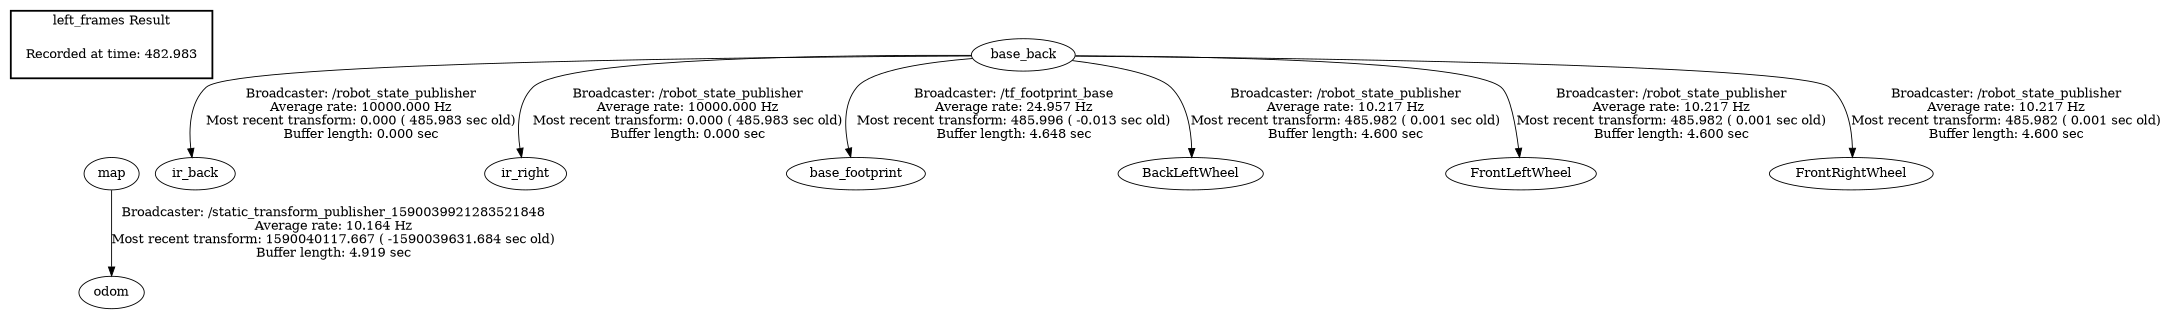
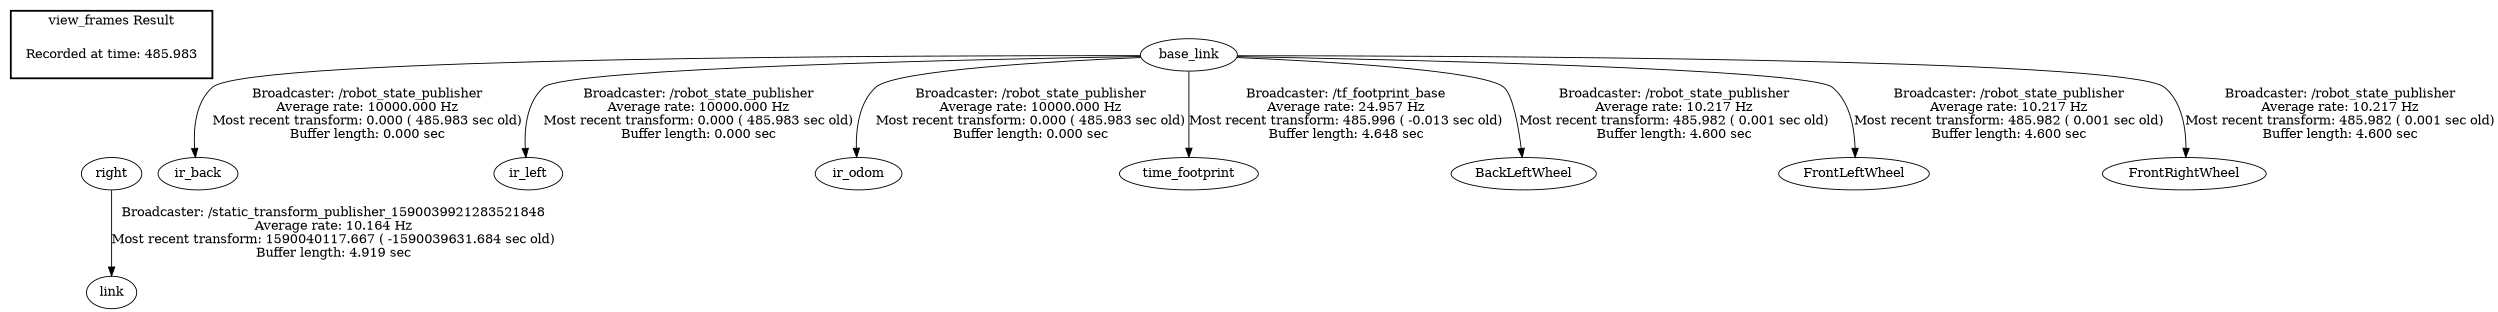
(112, 21) -> (112, 21)
(112, 55) -> (112, 55)
(1023, 55) -> (1189, 55)
(112, 174) -> (112, 174)
(526, 174) -> (859, 174)
none -> (528, 174)
(856, 174) -> (1189, 174)
(112, 292) -> (112, 292)
